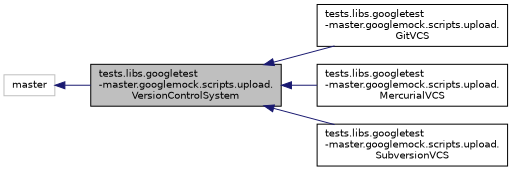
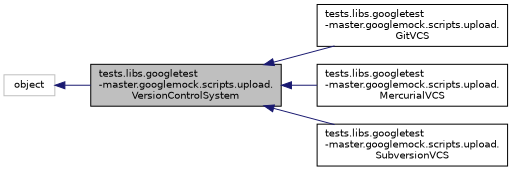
(29, 85) -> (29, 85)
